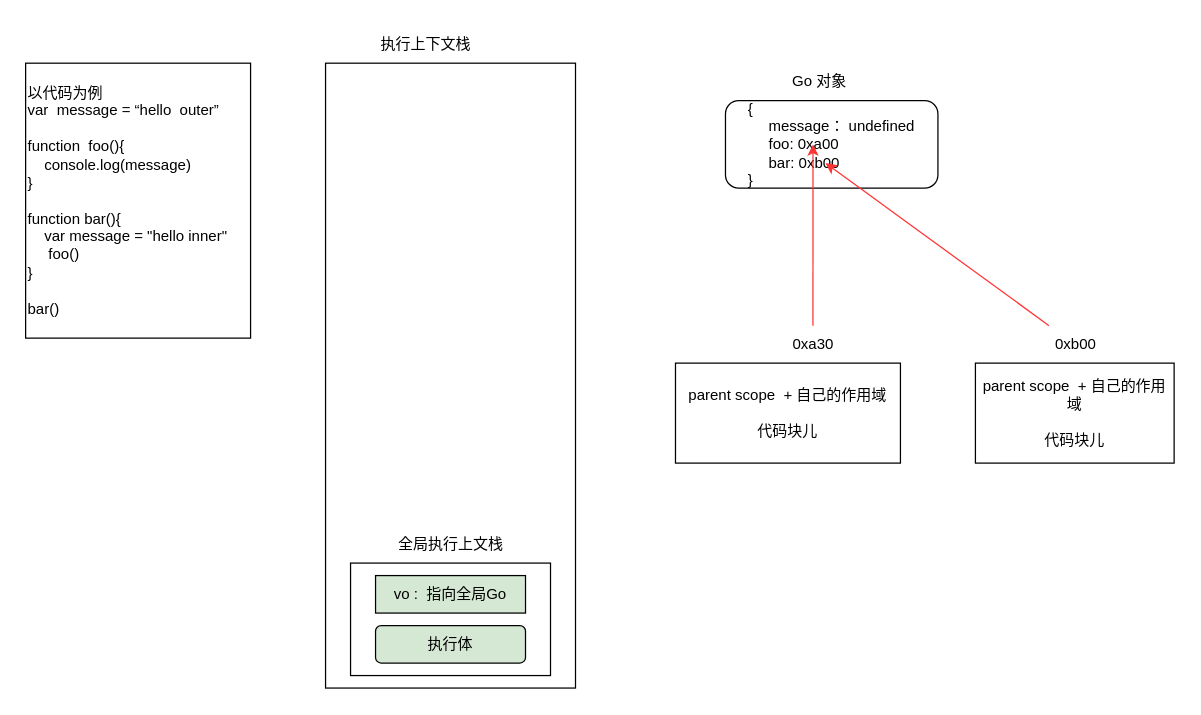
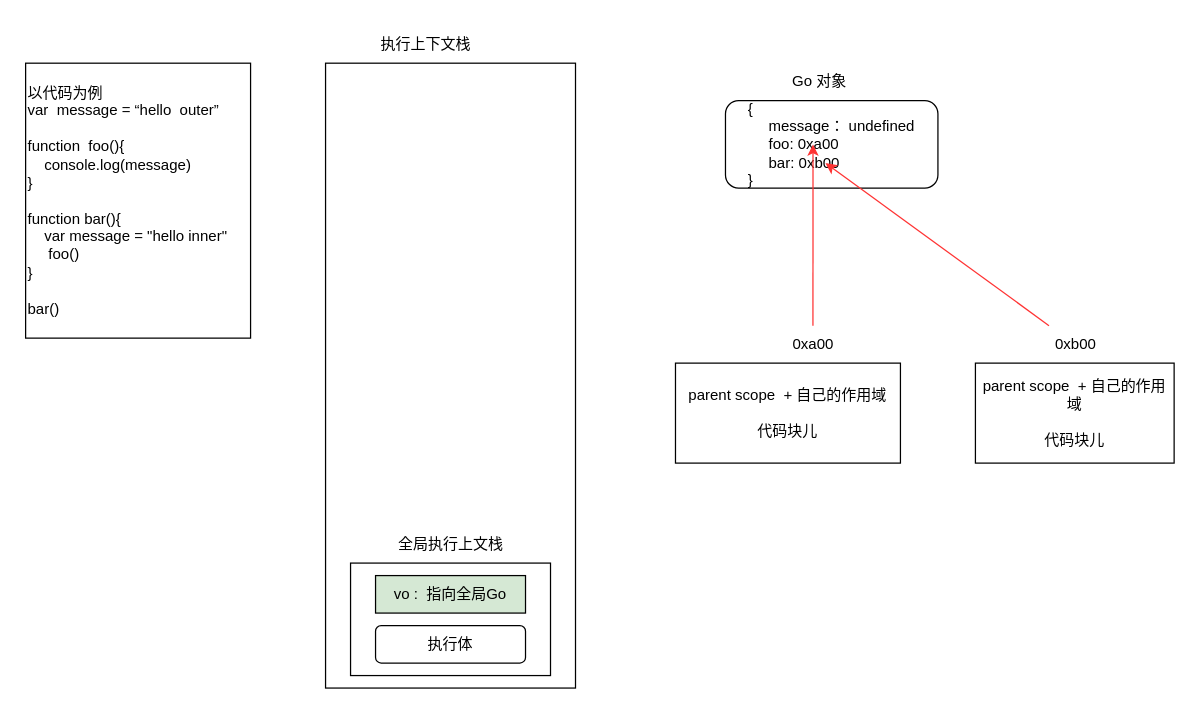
(814, 344) -> (814, 344)
(451, 644) -> (451, 644)
